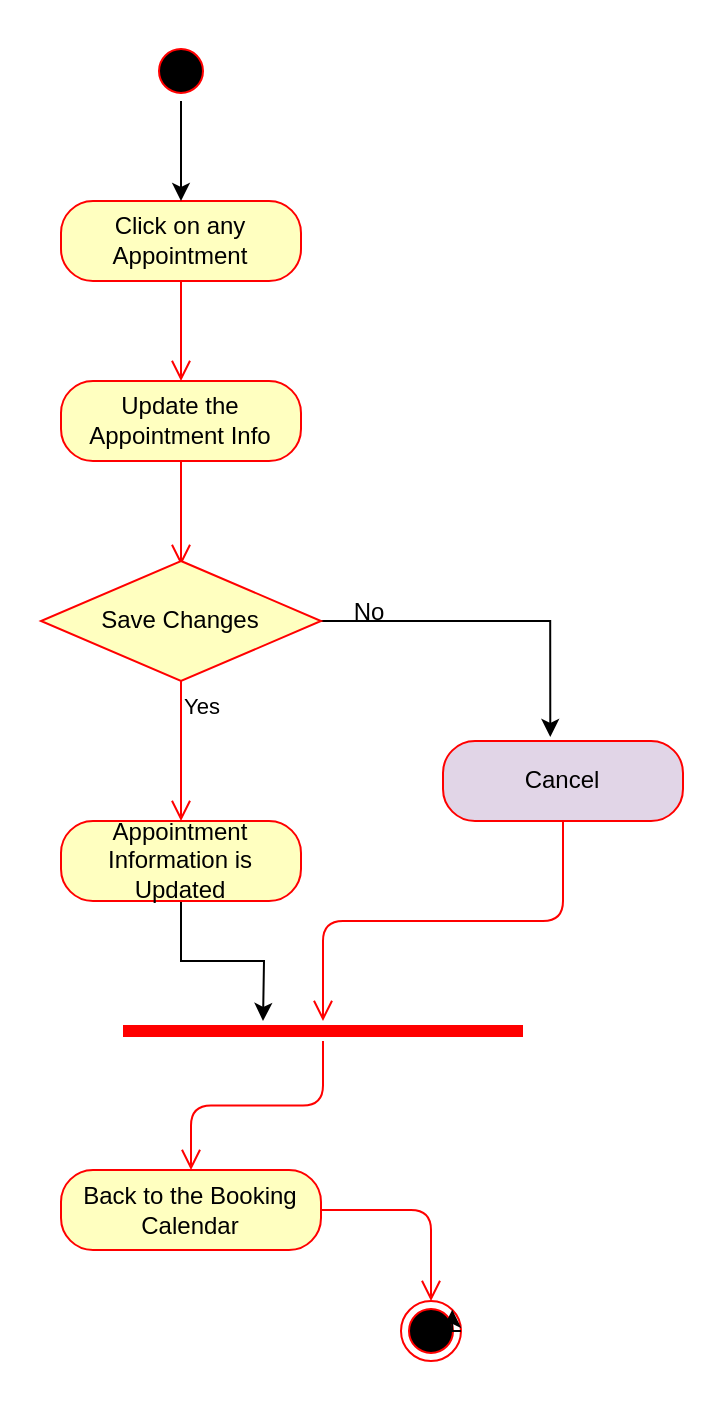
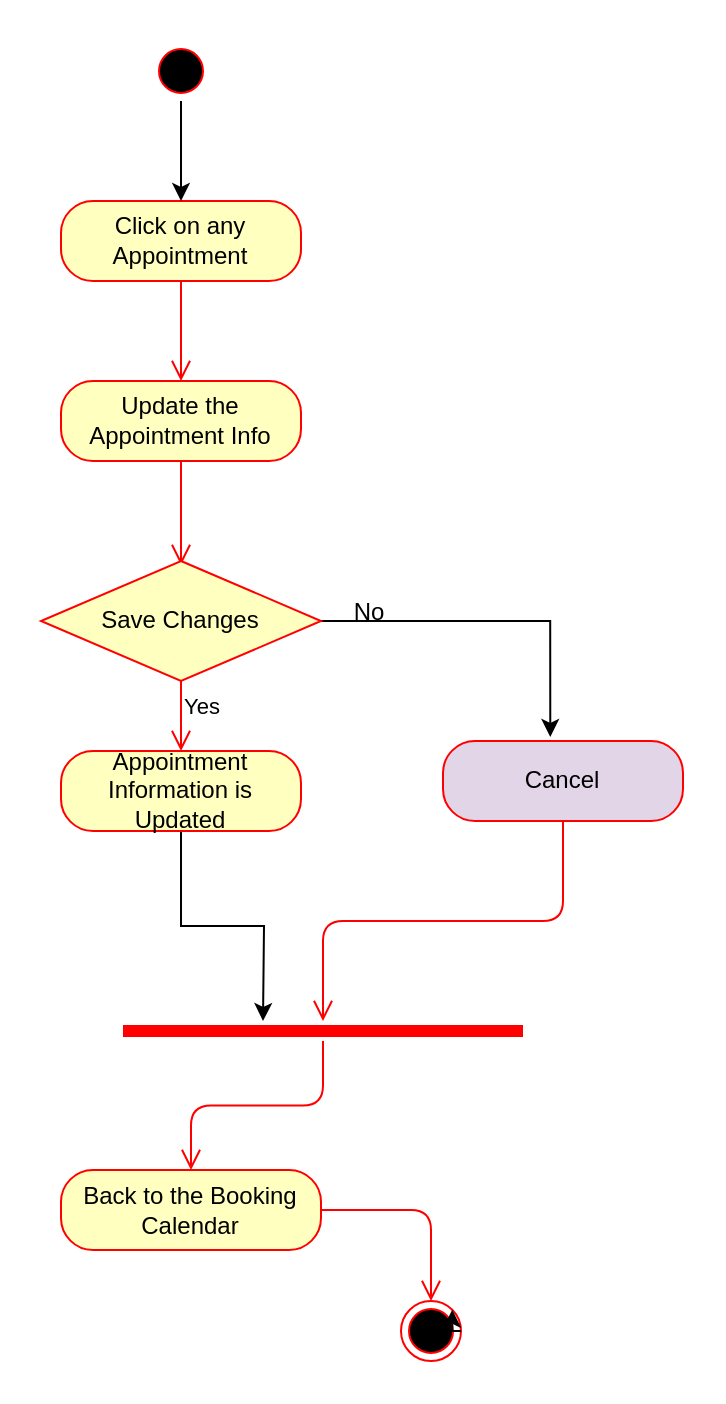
(181, 861) -> (181, 791)
